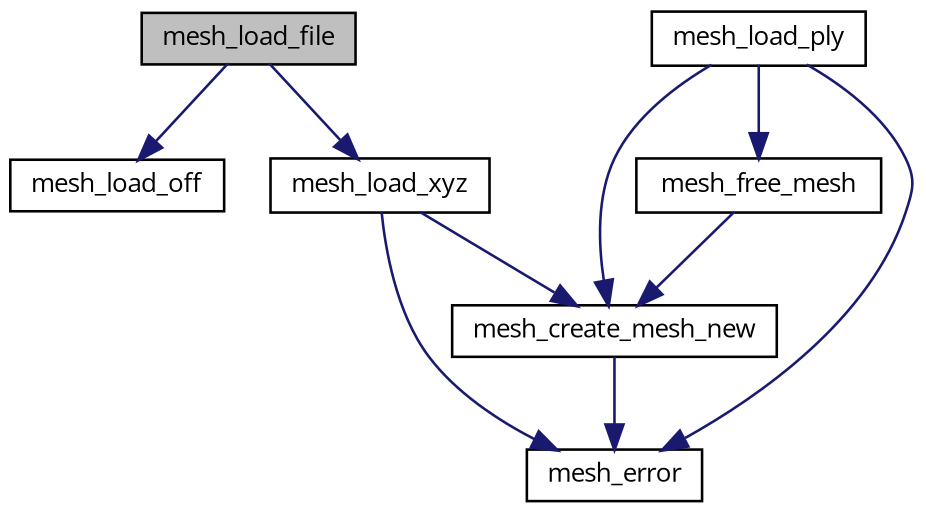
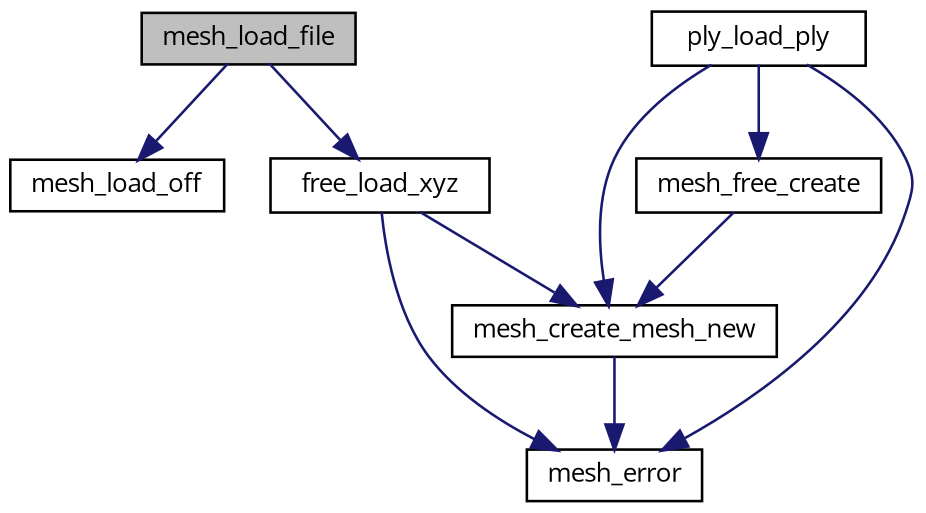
(759, 39) -> (759, 39)
(380, 186) -> (380, 186)
(759, 186) -> (759, 186)
